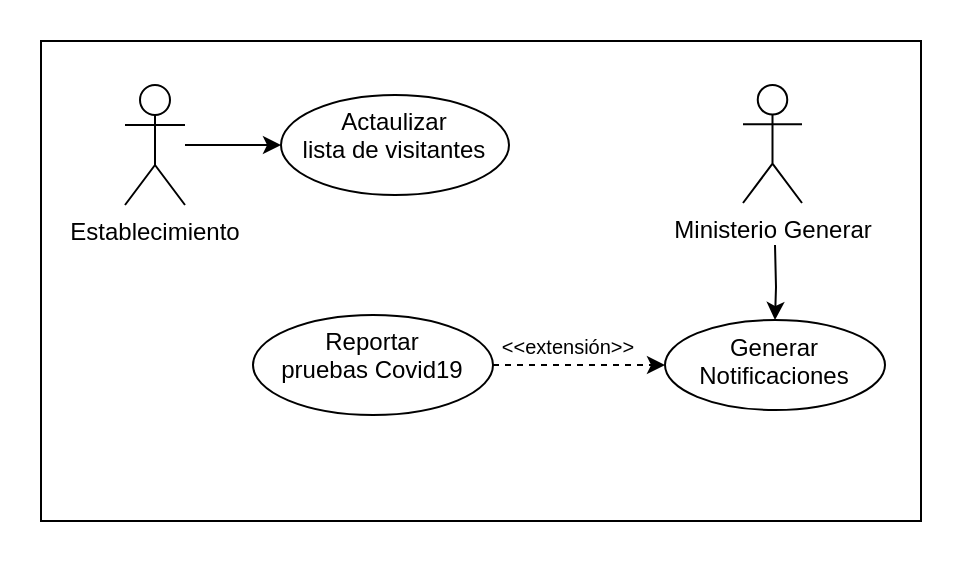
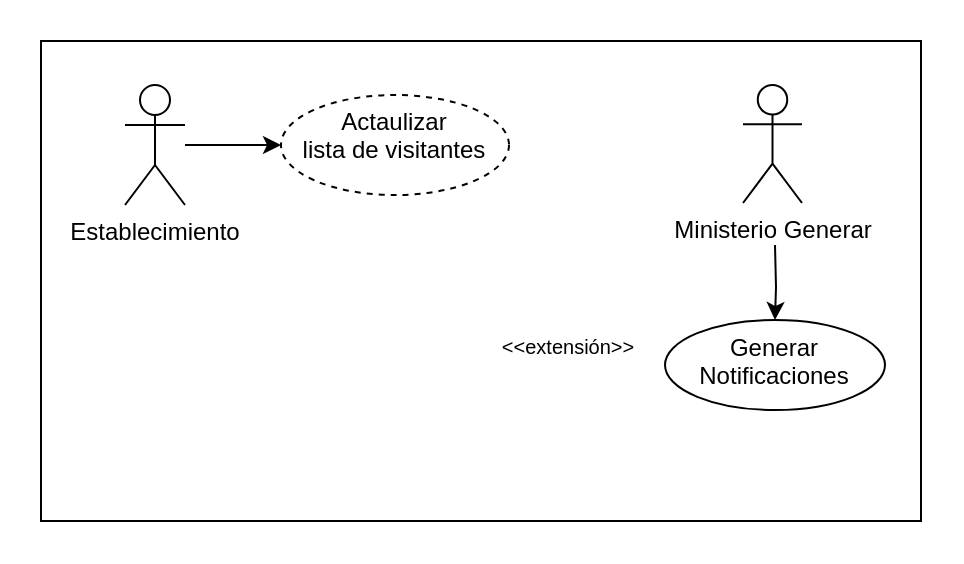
(395, 145) -> (395, 145)
(373, 365) -> none
(572, 365) -> none
